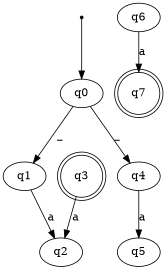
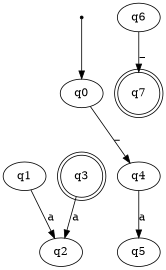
(142, 52) -> (142, 52)
(55, 131) -> none
